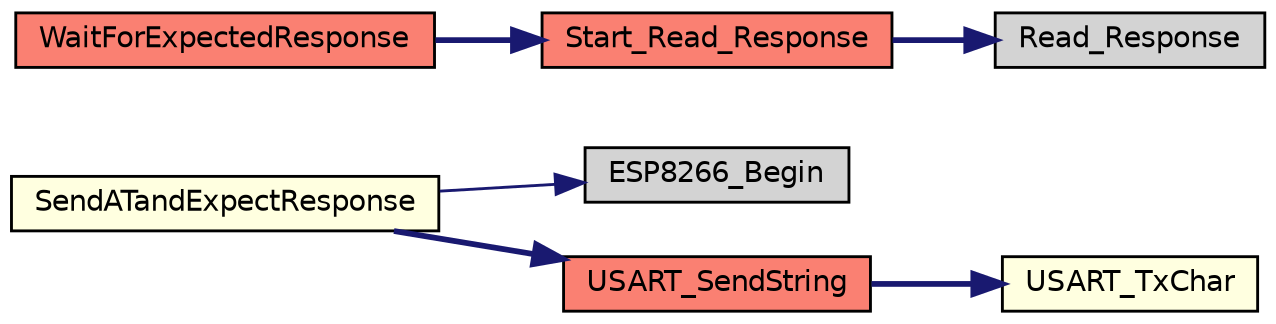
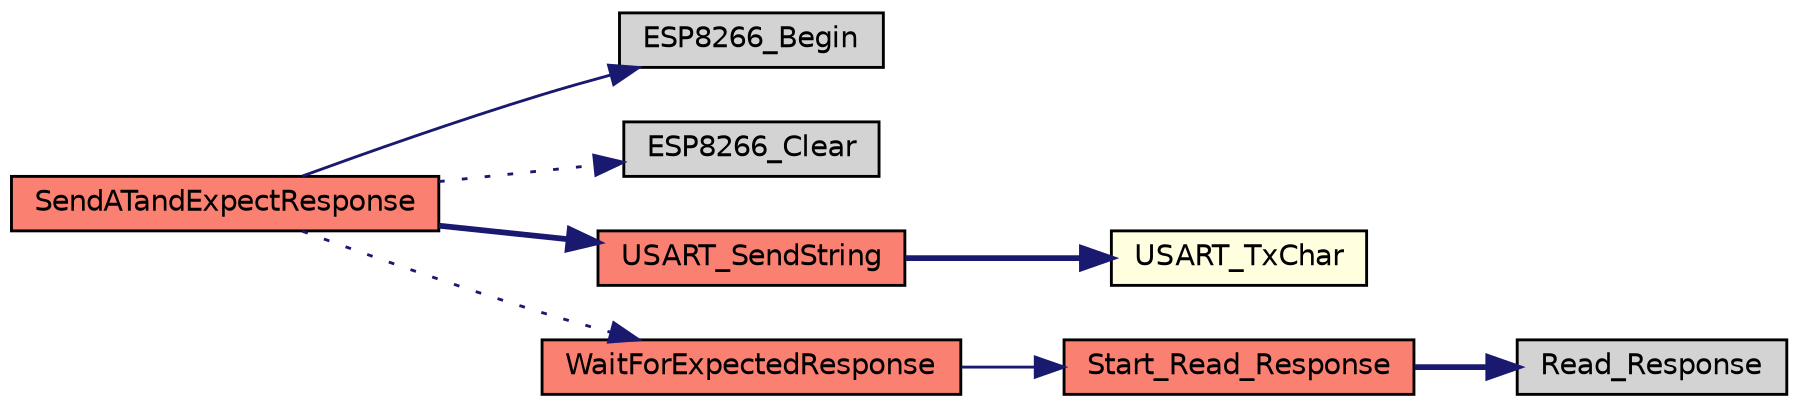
(474, 40) -> (998, 367)
none -> (751, 149)
(225, 204) -> (225, 204)
none -> (456, 285)
